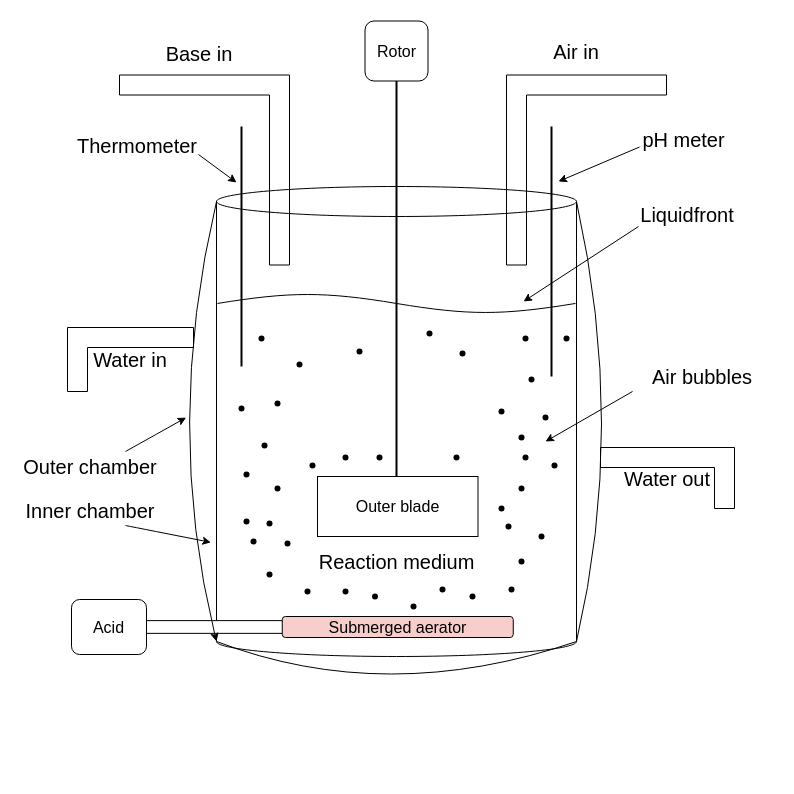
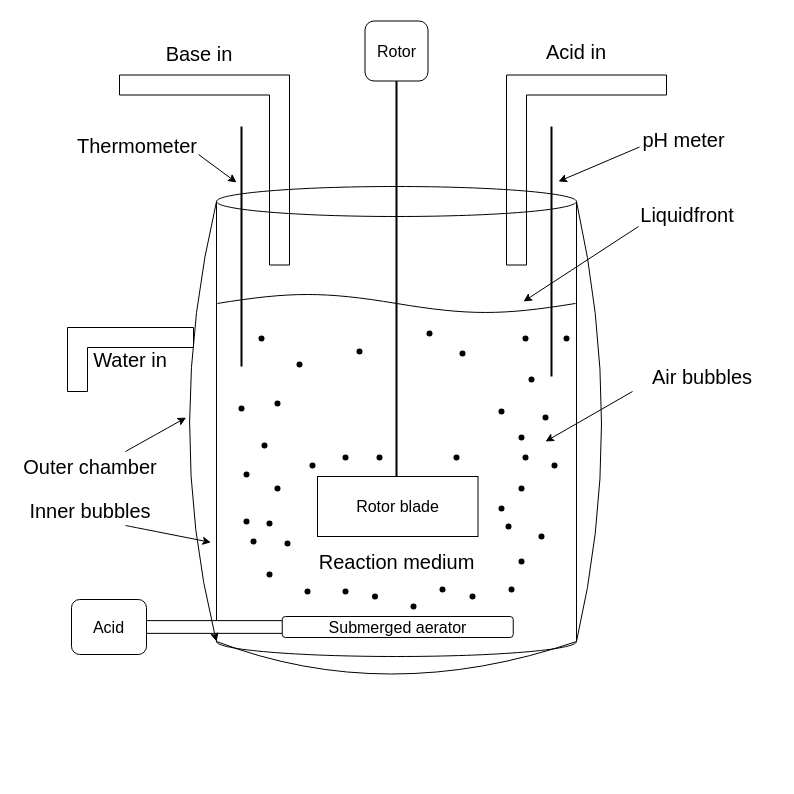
(577, 52) -> (577, 52)
(668, 478) -> none
(398, 507) -> (398, 507)
(91, 511) -> (91, 511)
(398, 627) -> (398, 627)
